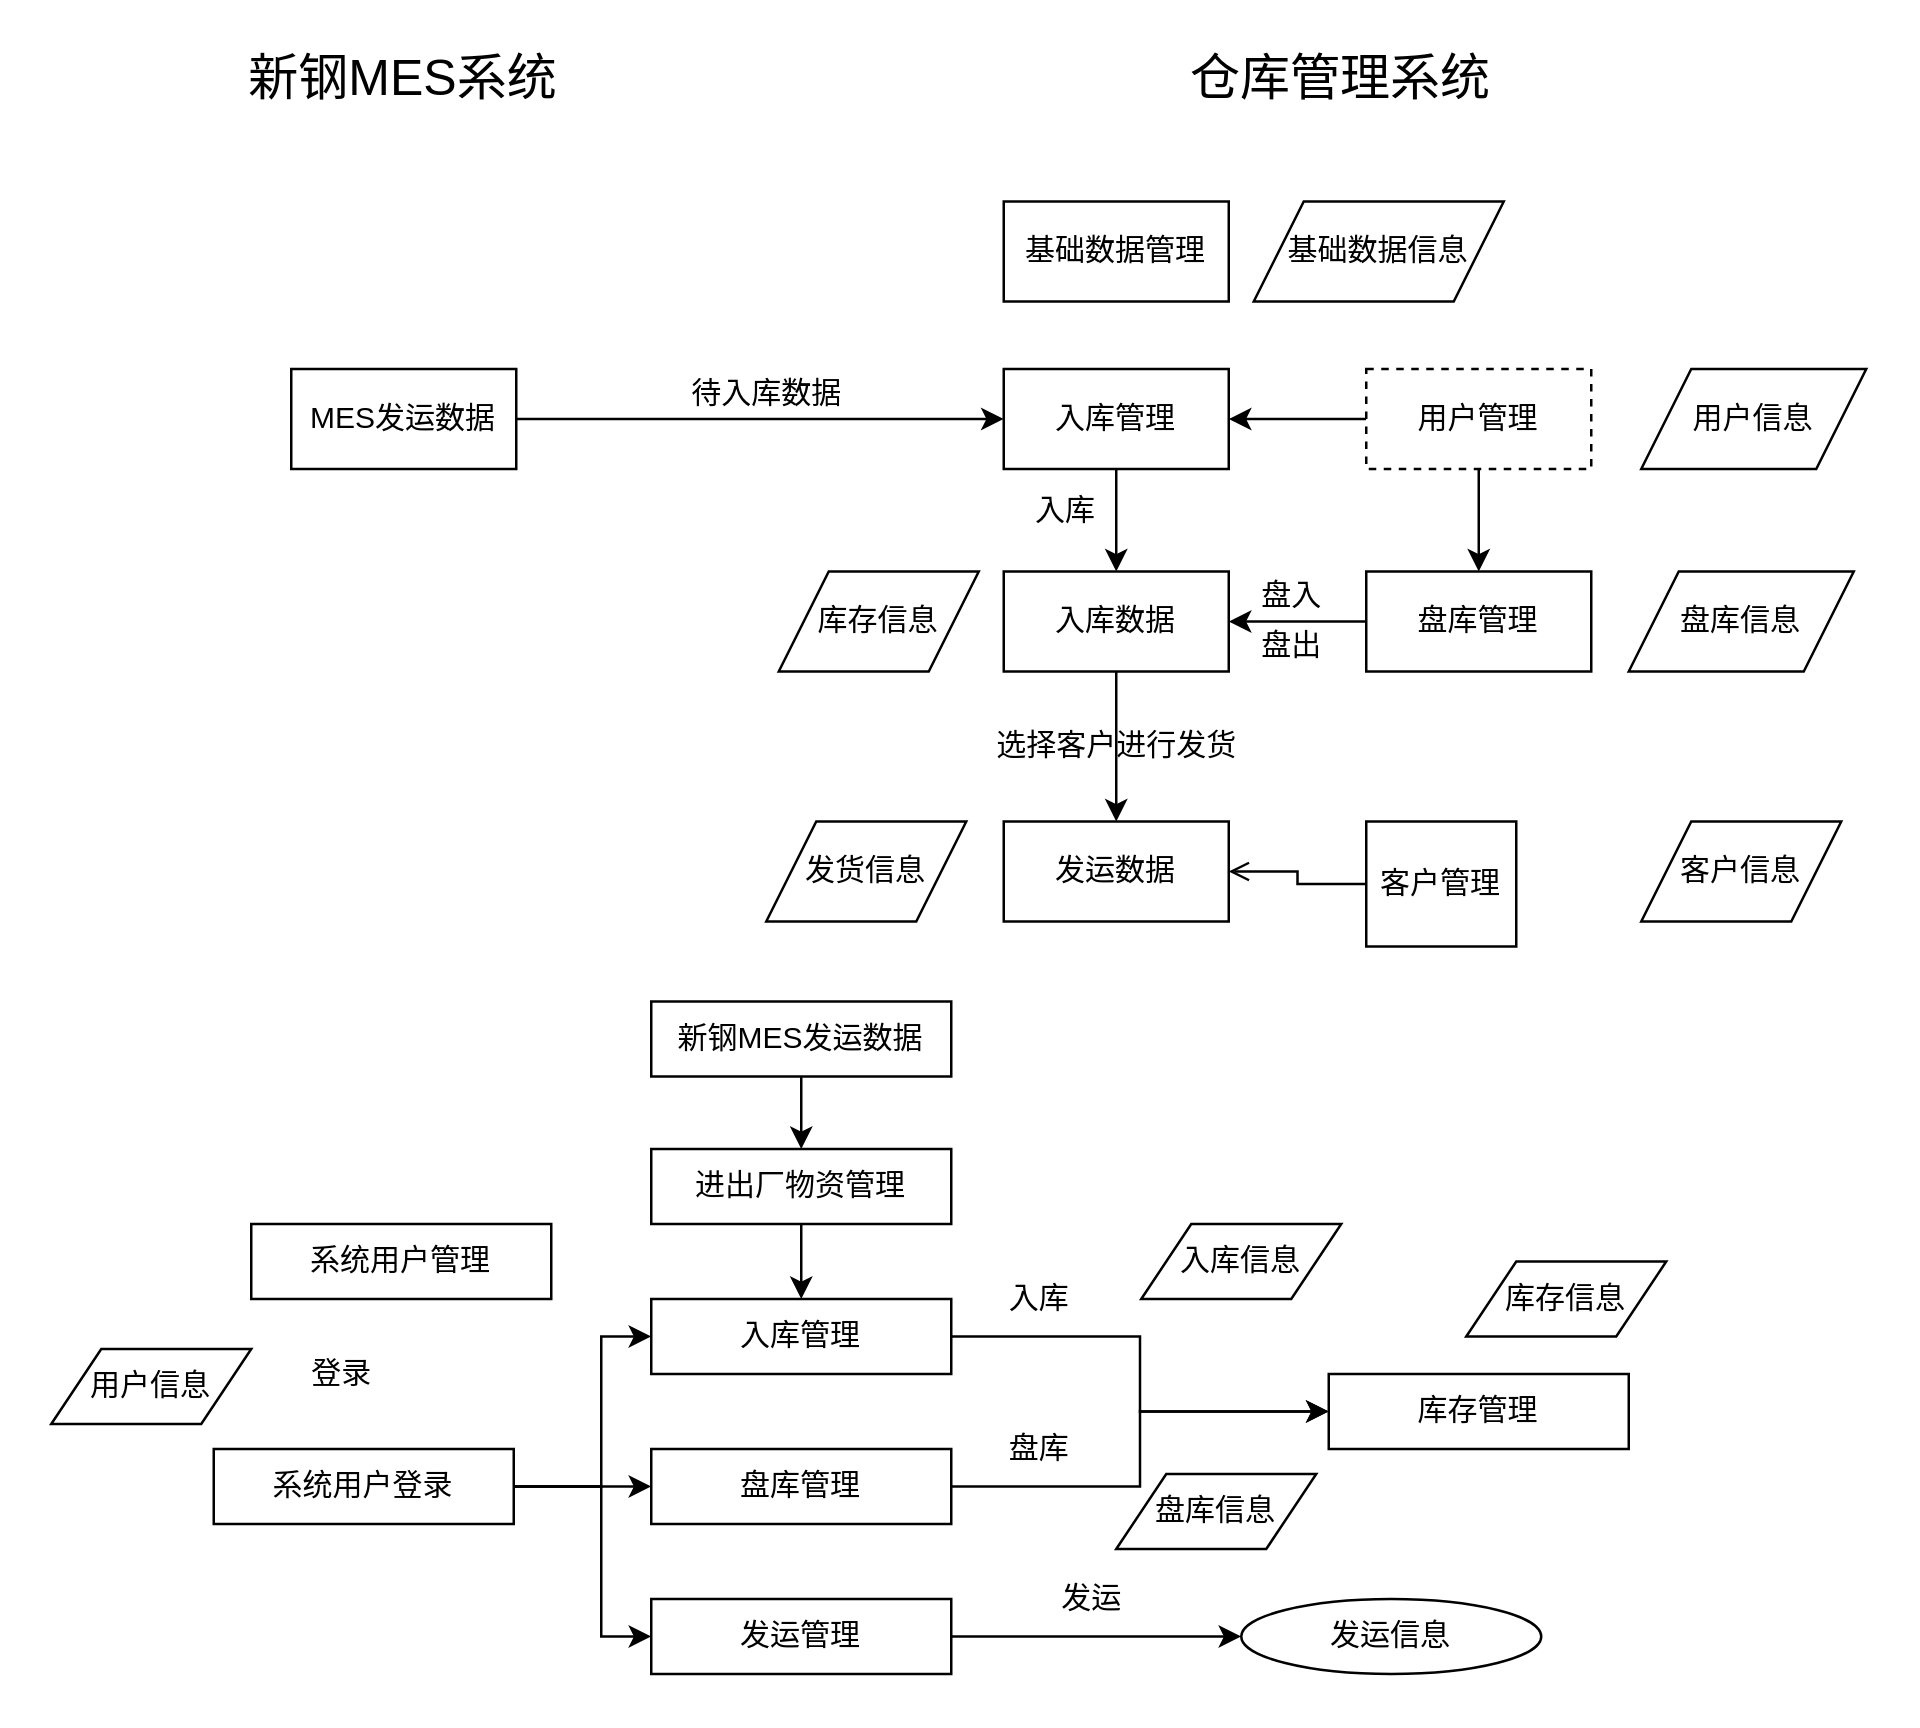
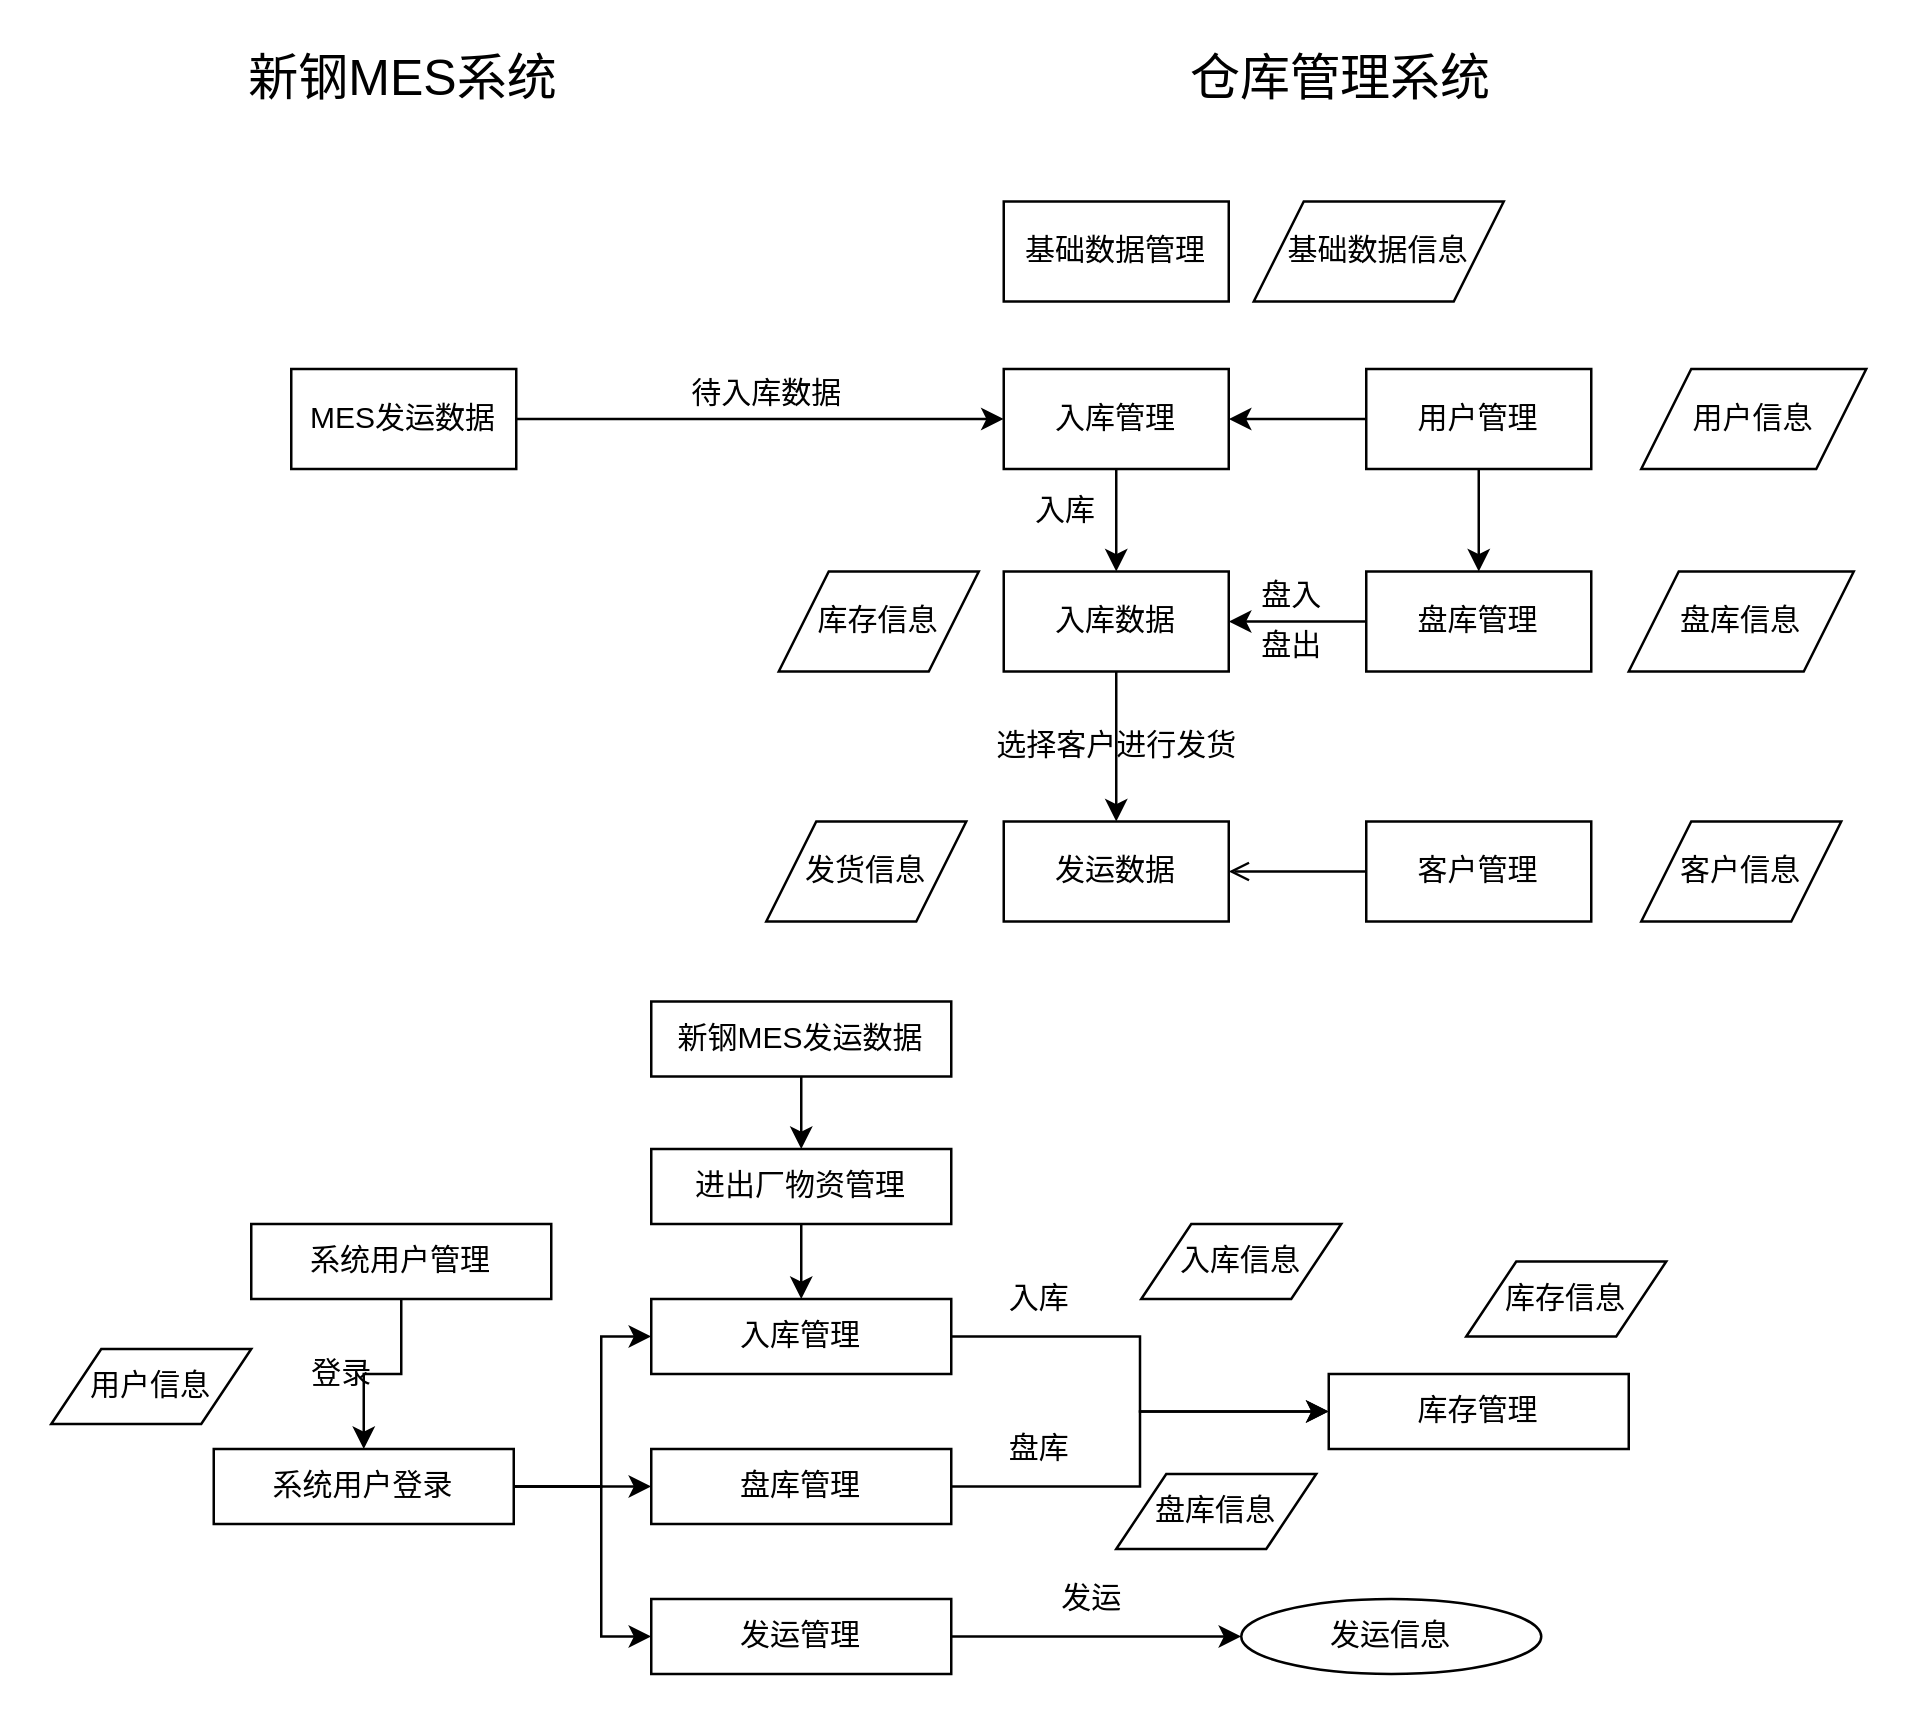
(1479, 419) -> (1479, 419)
(1441, 884) -> (1479, 871)
none -> (391, 1374)
